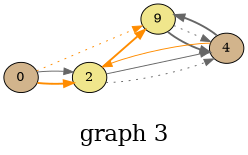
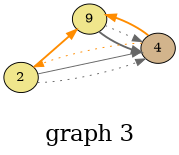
(201, 25) -> (133, 25)
(160, 50) -> (92, 50)
(21, 77) -> none
